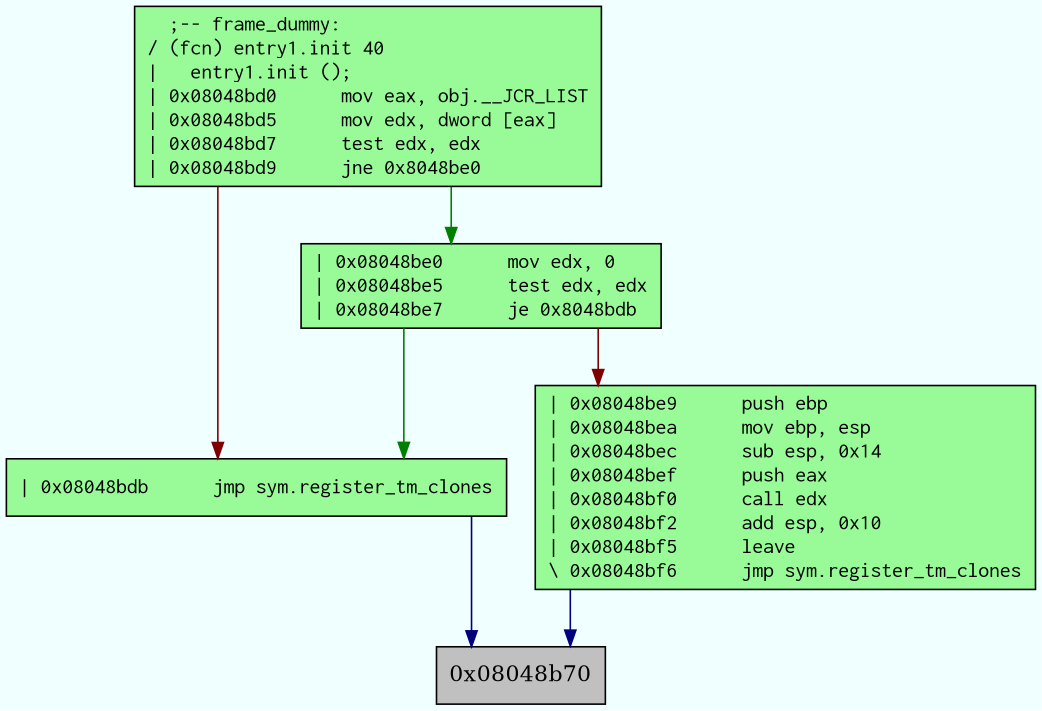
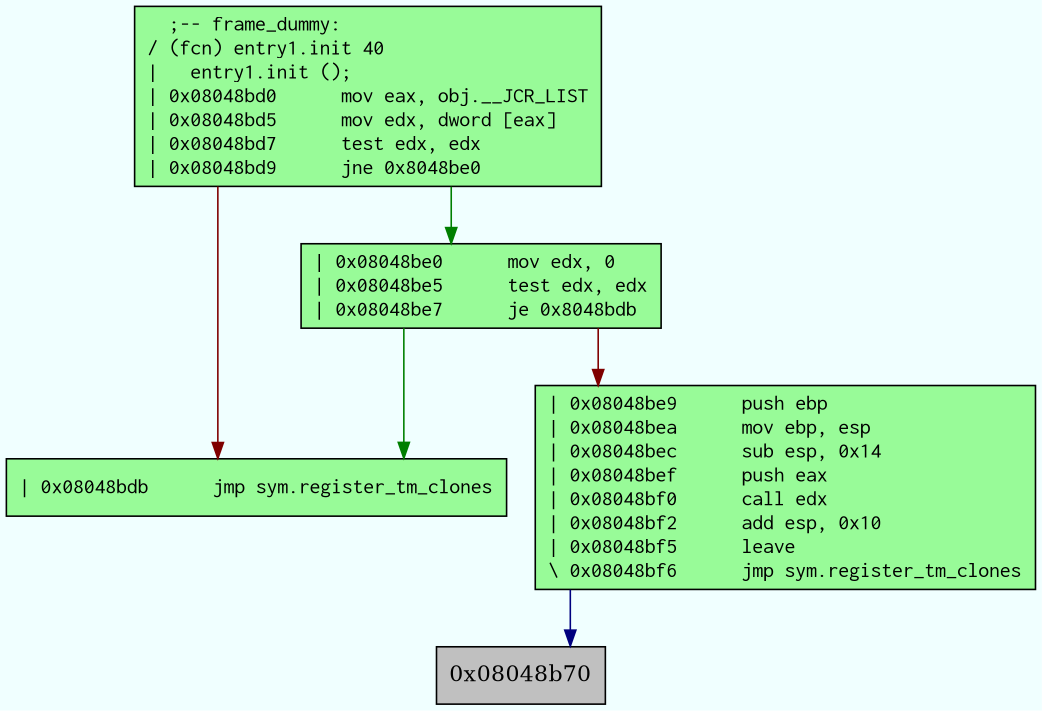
(472, 574) -> none
